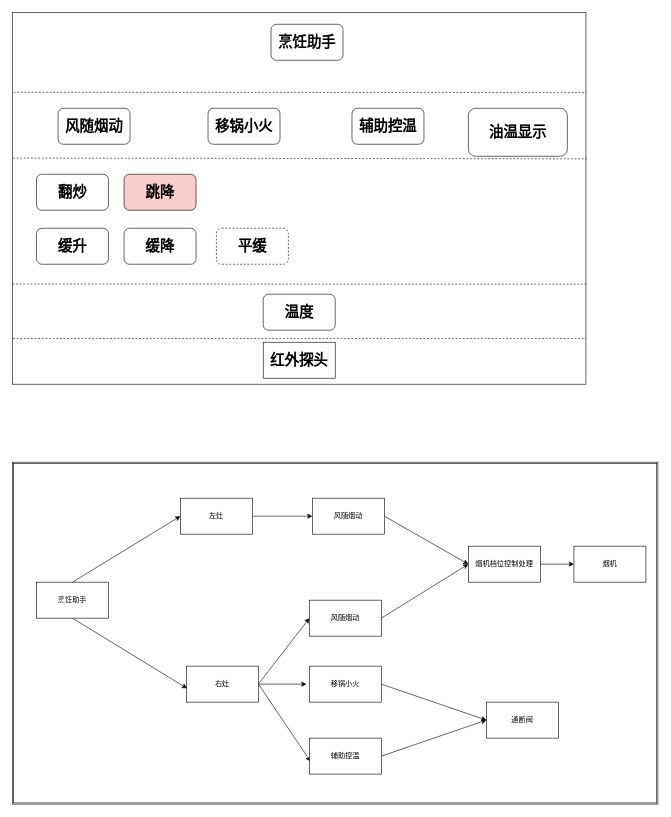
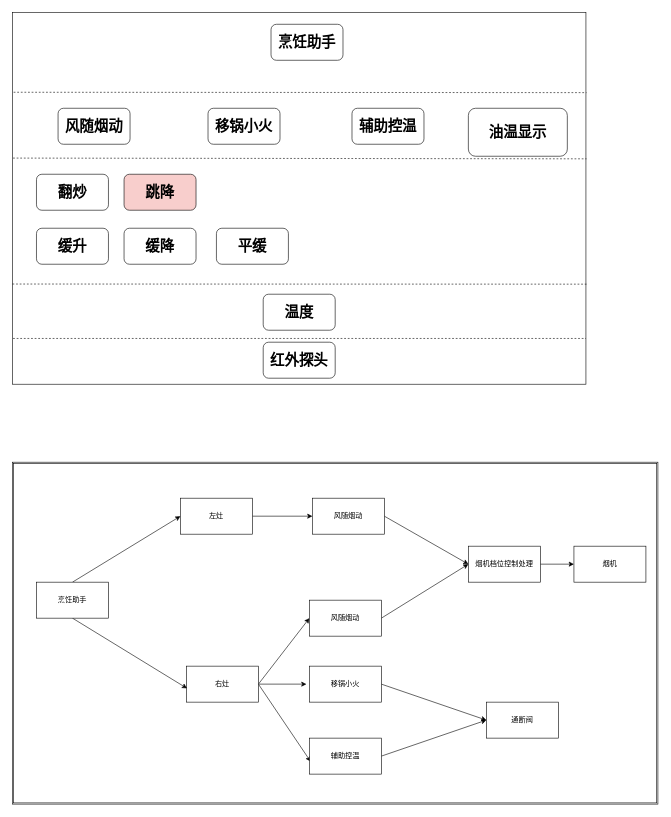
(252, 246) -> (252, 246)
(299, 360) -> (299, 360)
